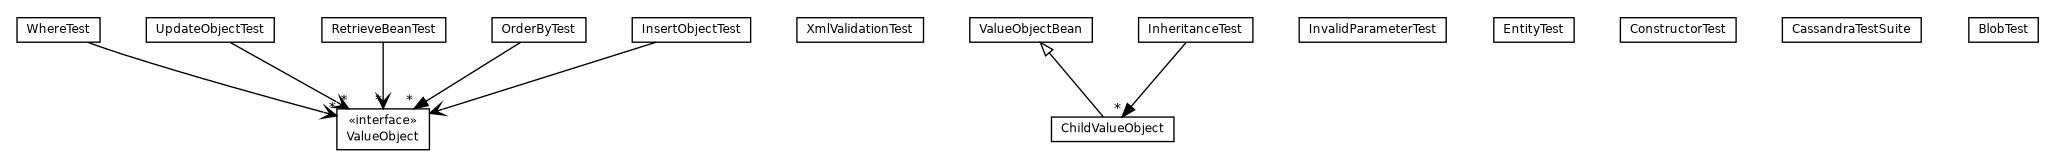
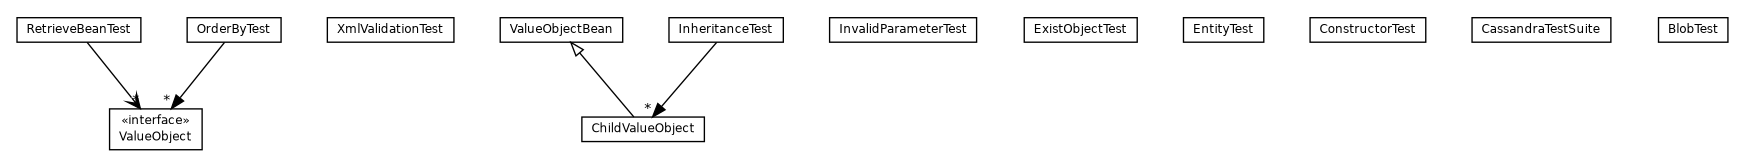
(58, 30) -> none
(210, 30) -> none
(691, 30) -> none
none -> (1080, 30)
